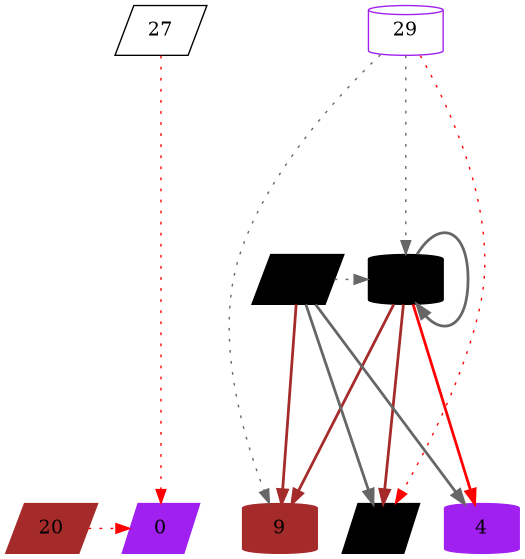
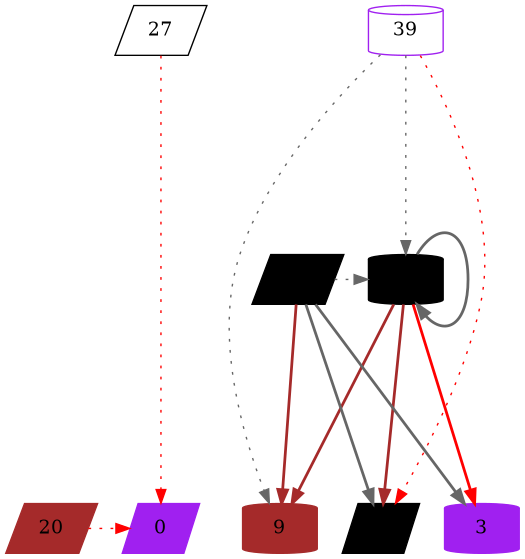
(406, 30) -> (406, 30)
(482, 528) -> (482, 528)
